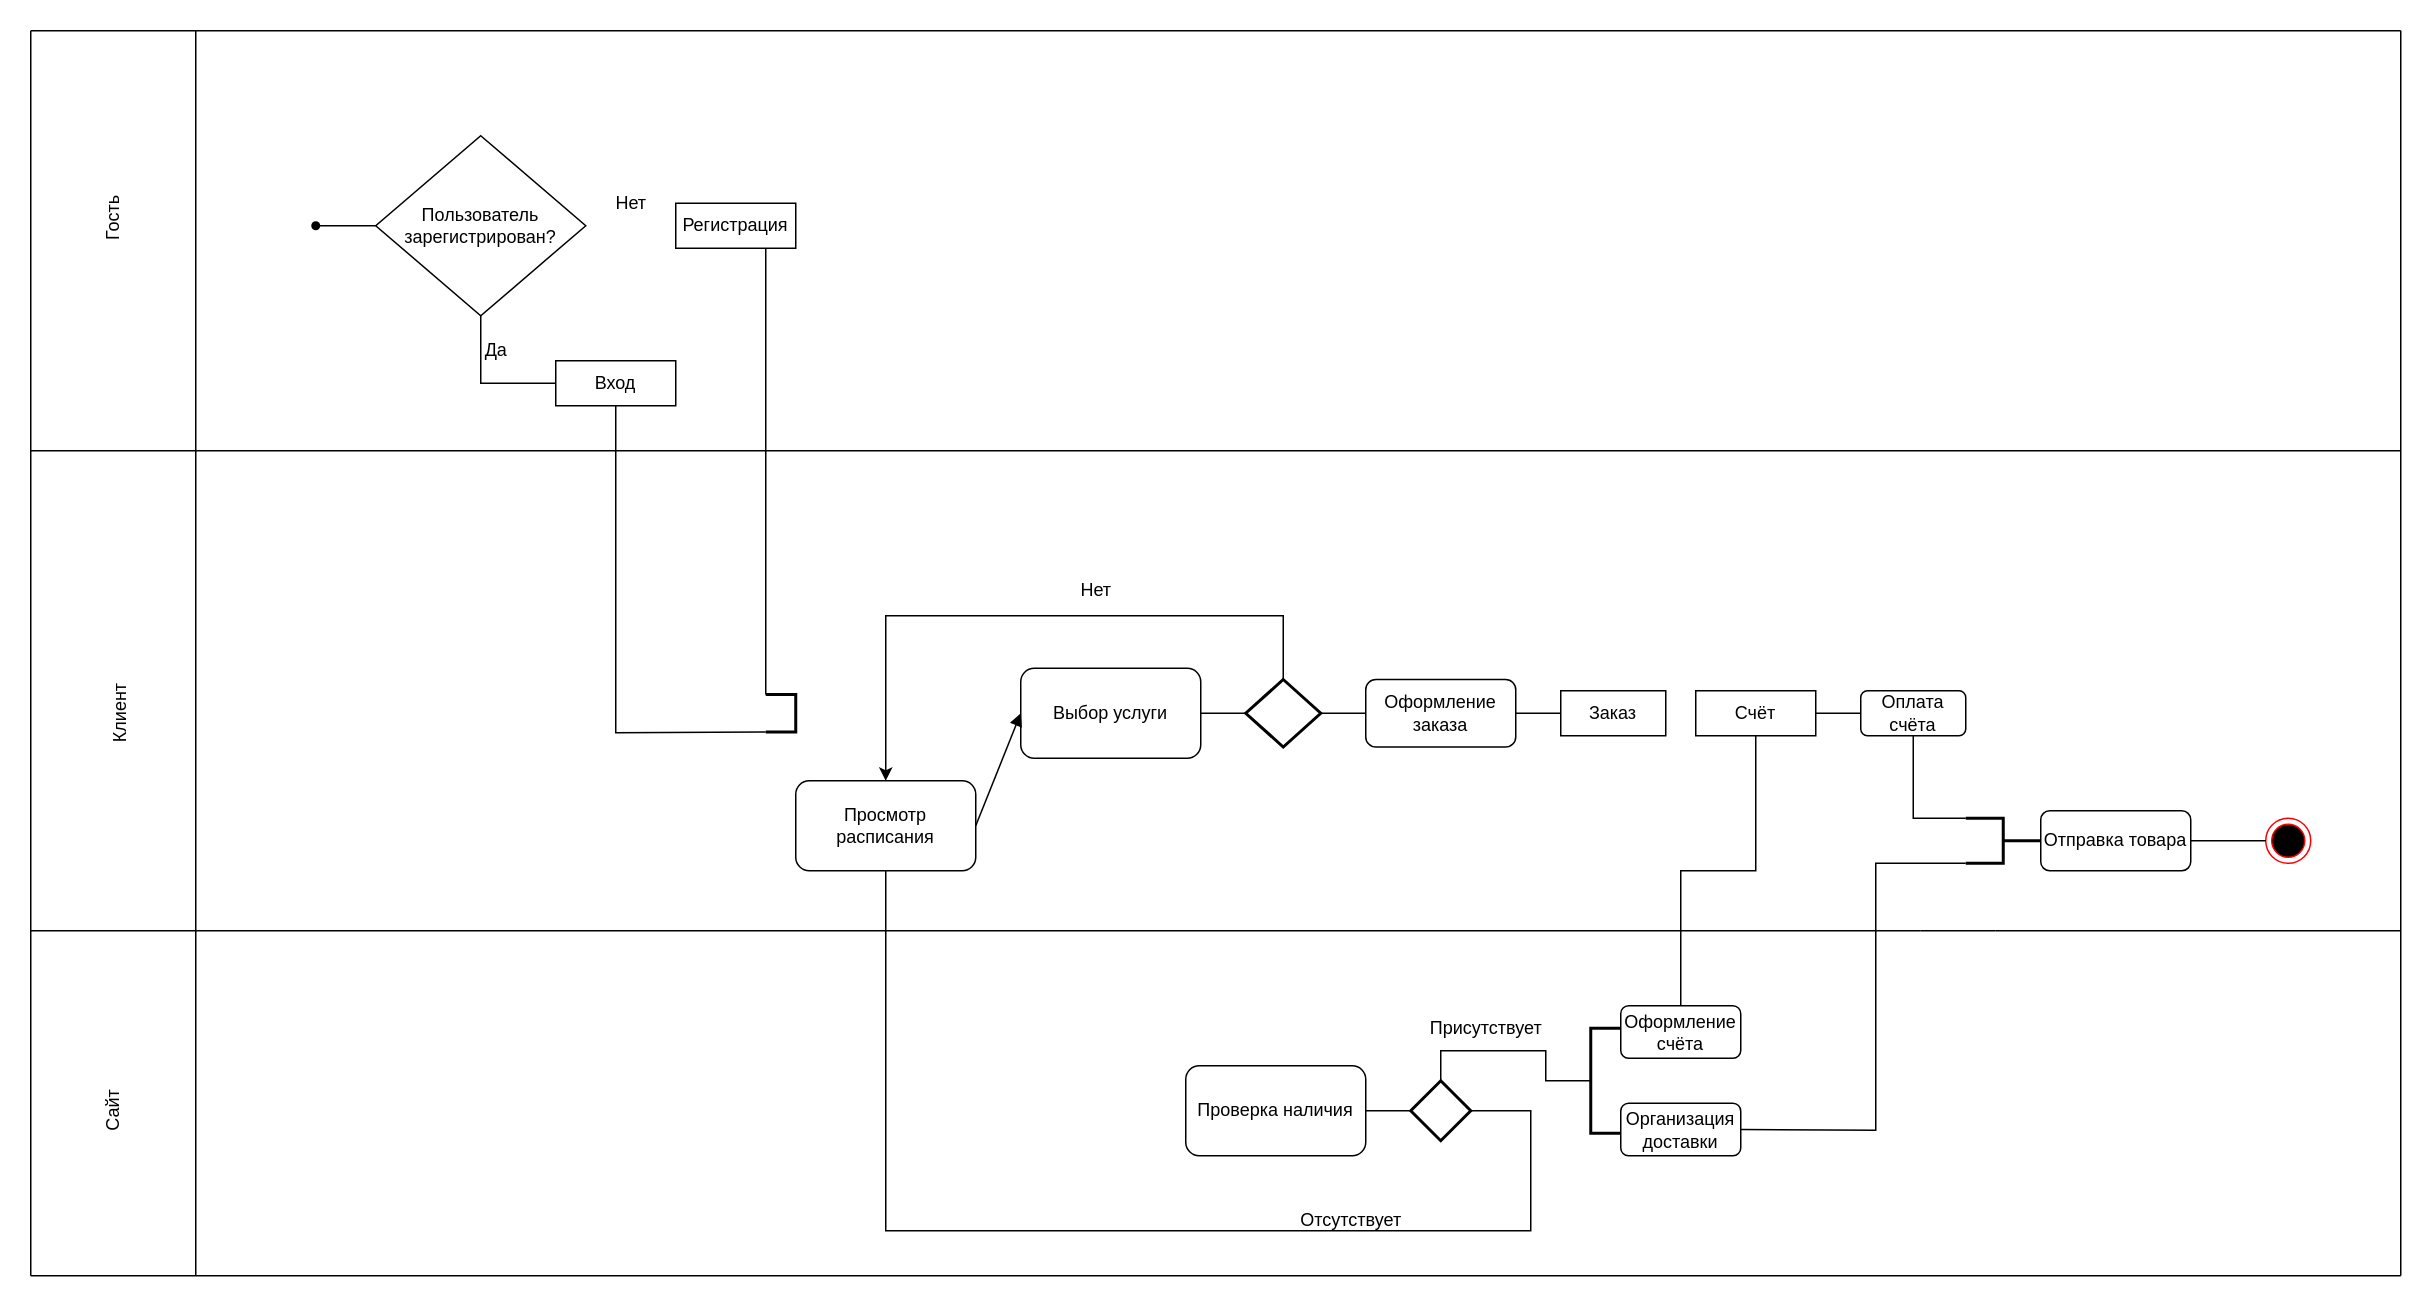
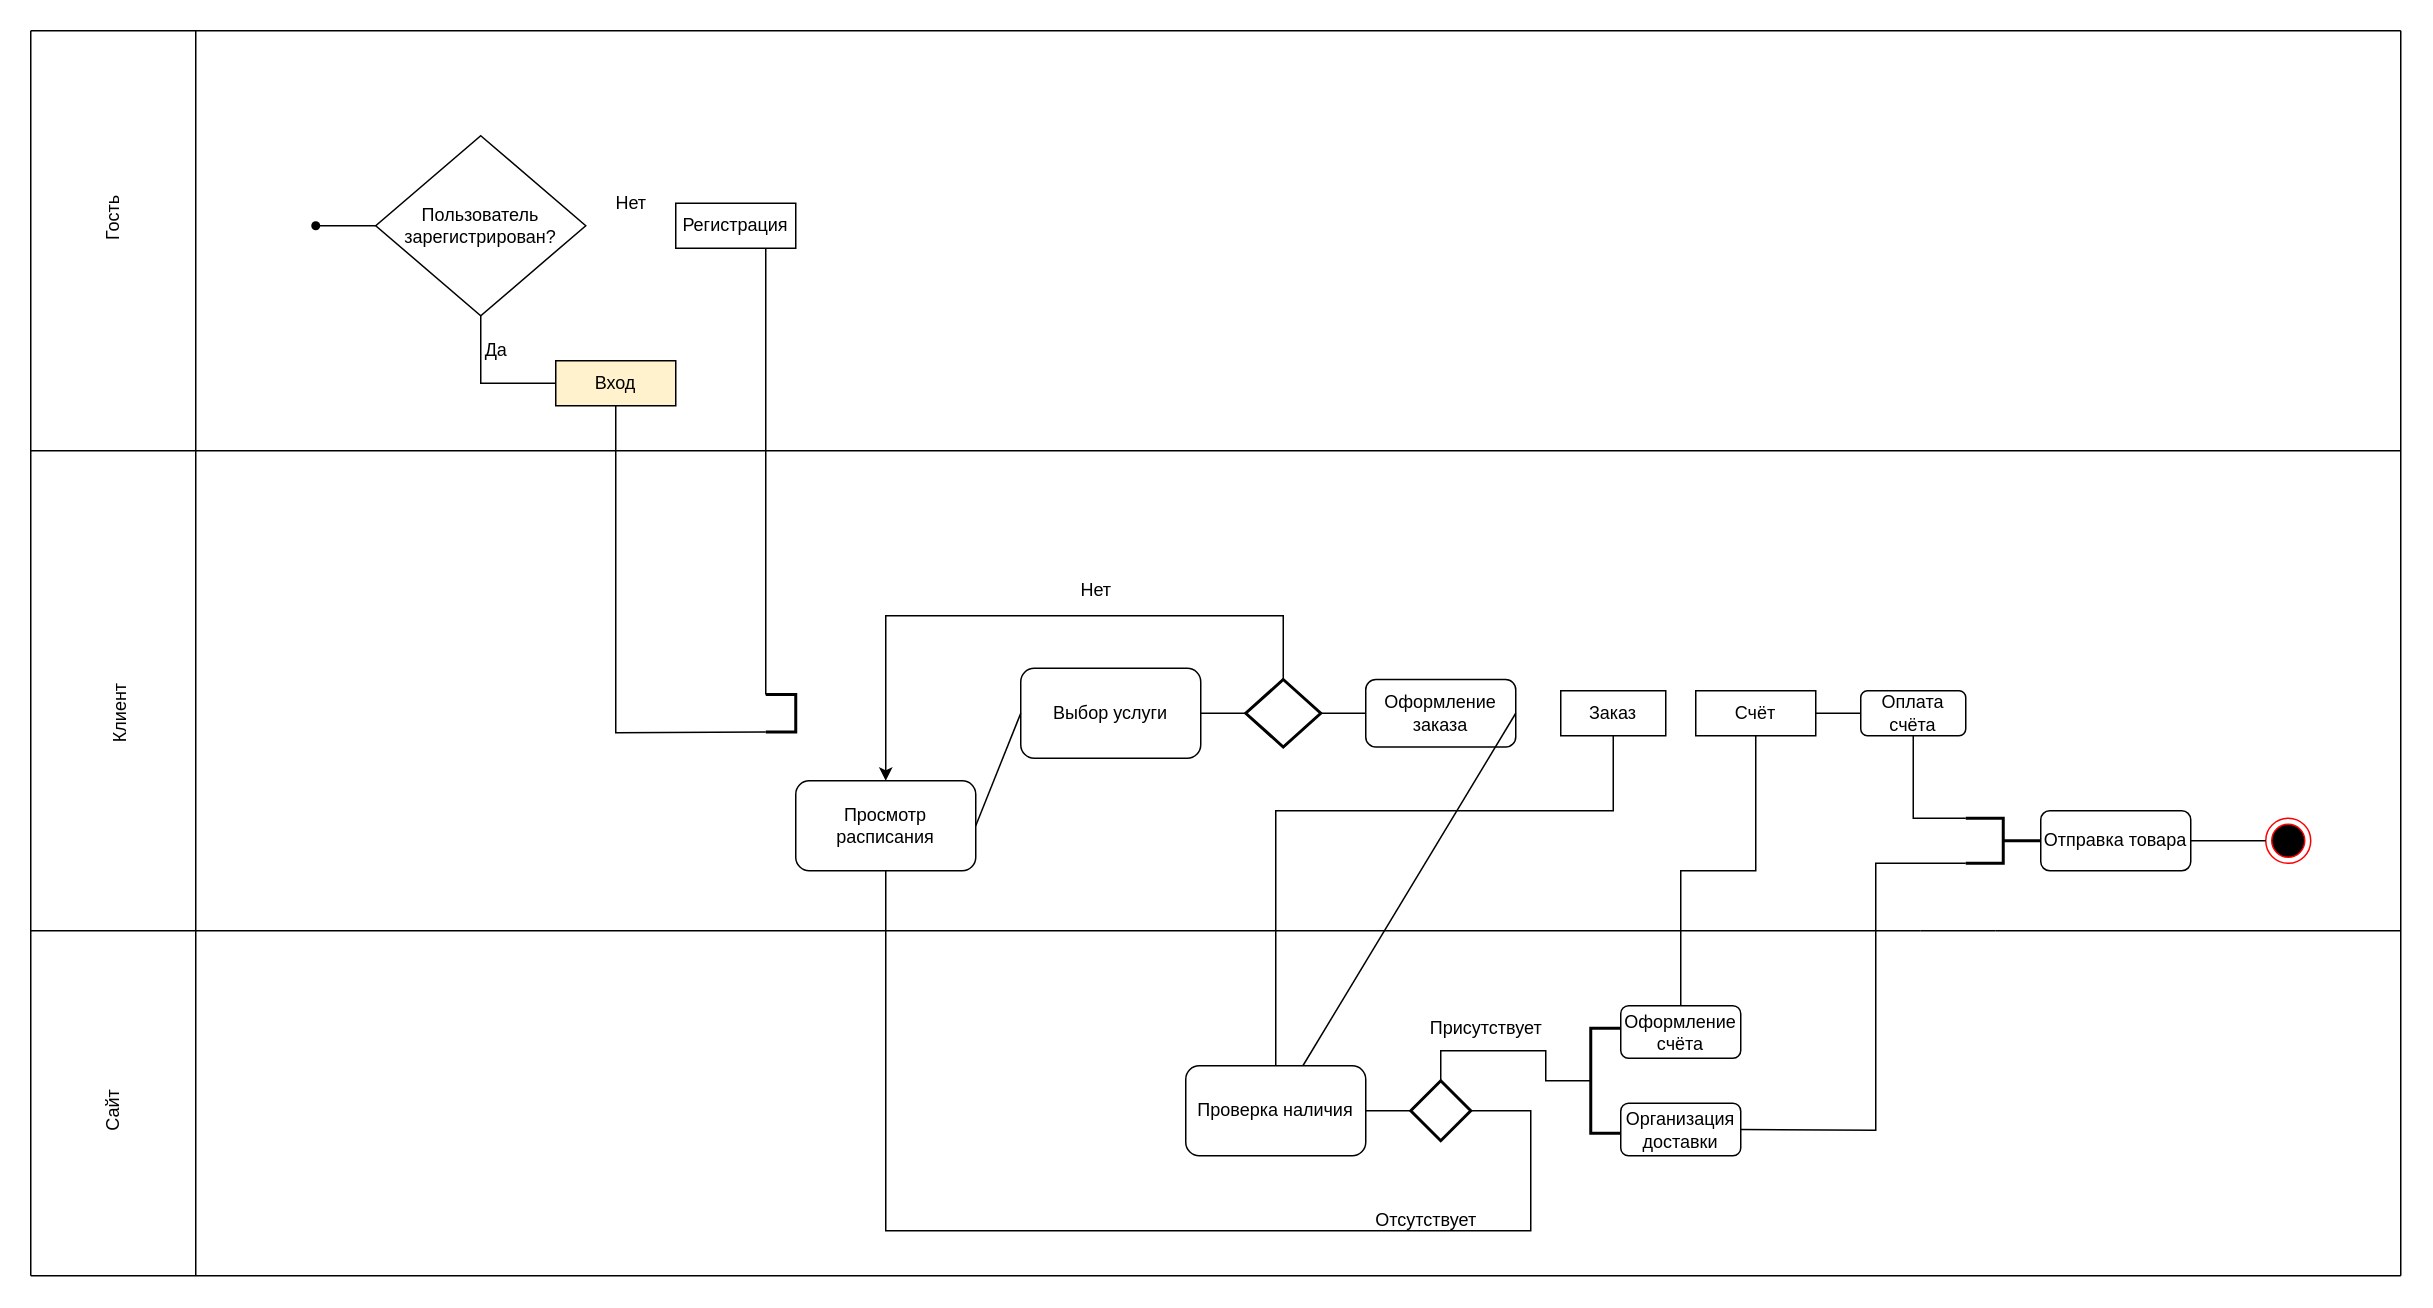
(616, 383) -> (616, 383)
(1538, 713) -> (1410, 889)
(1015, 726) -> (1018, 721)
none -> (1354, 811)
(1351, 1220) -> (1426, 1220)
